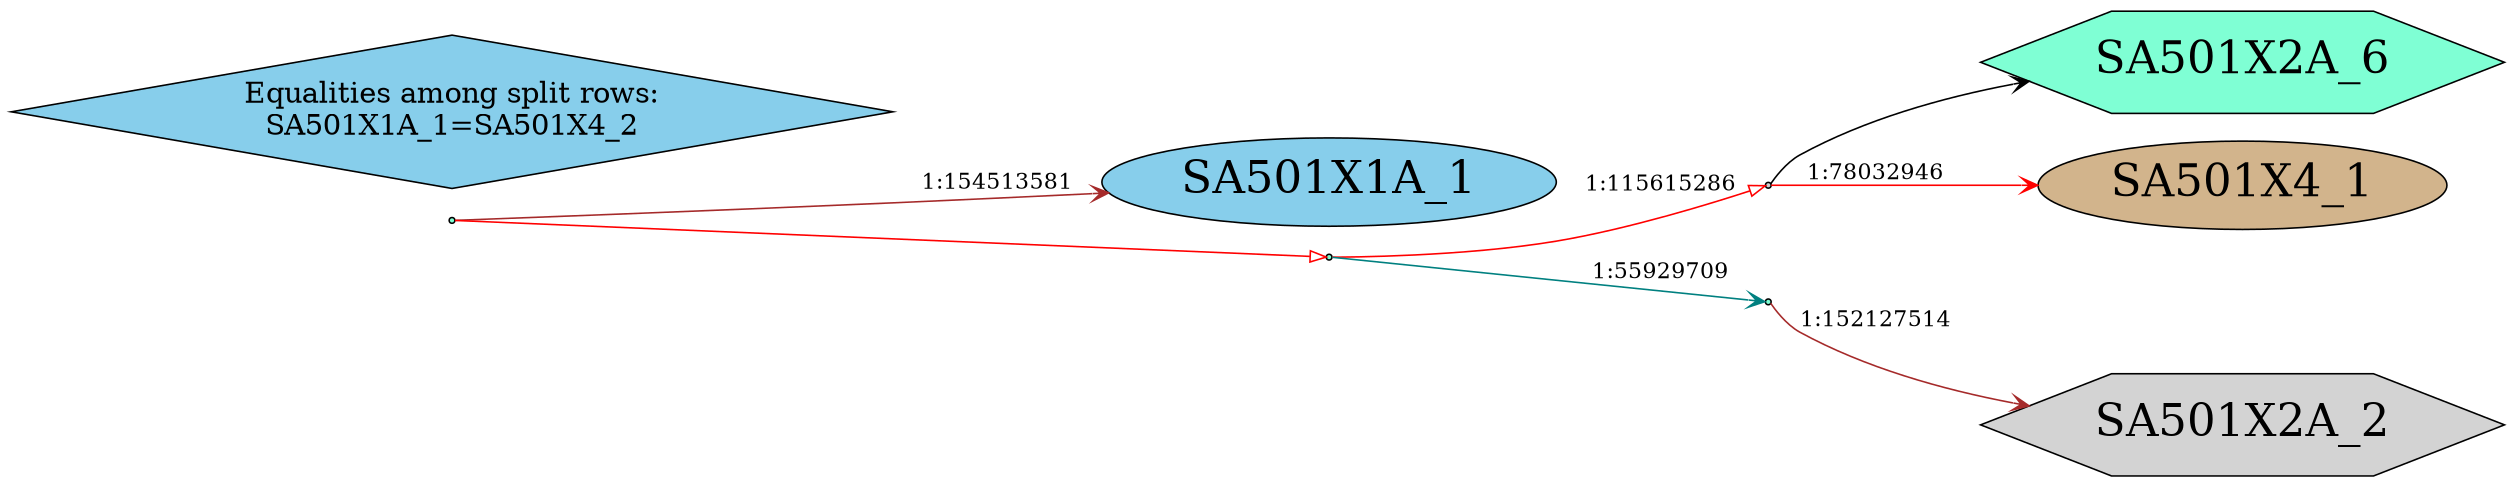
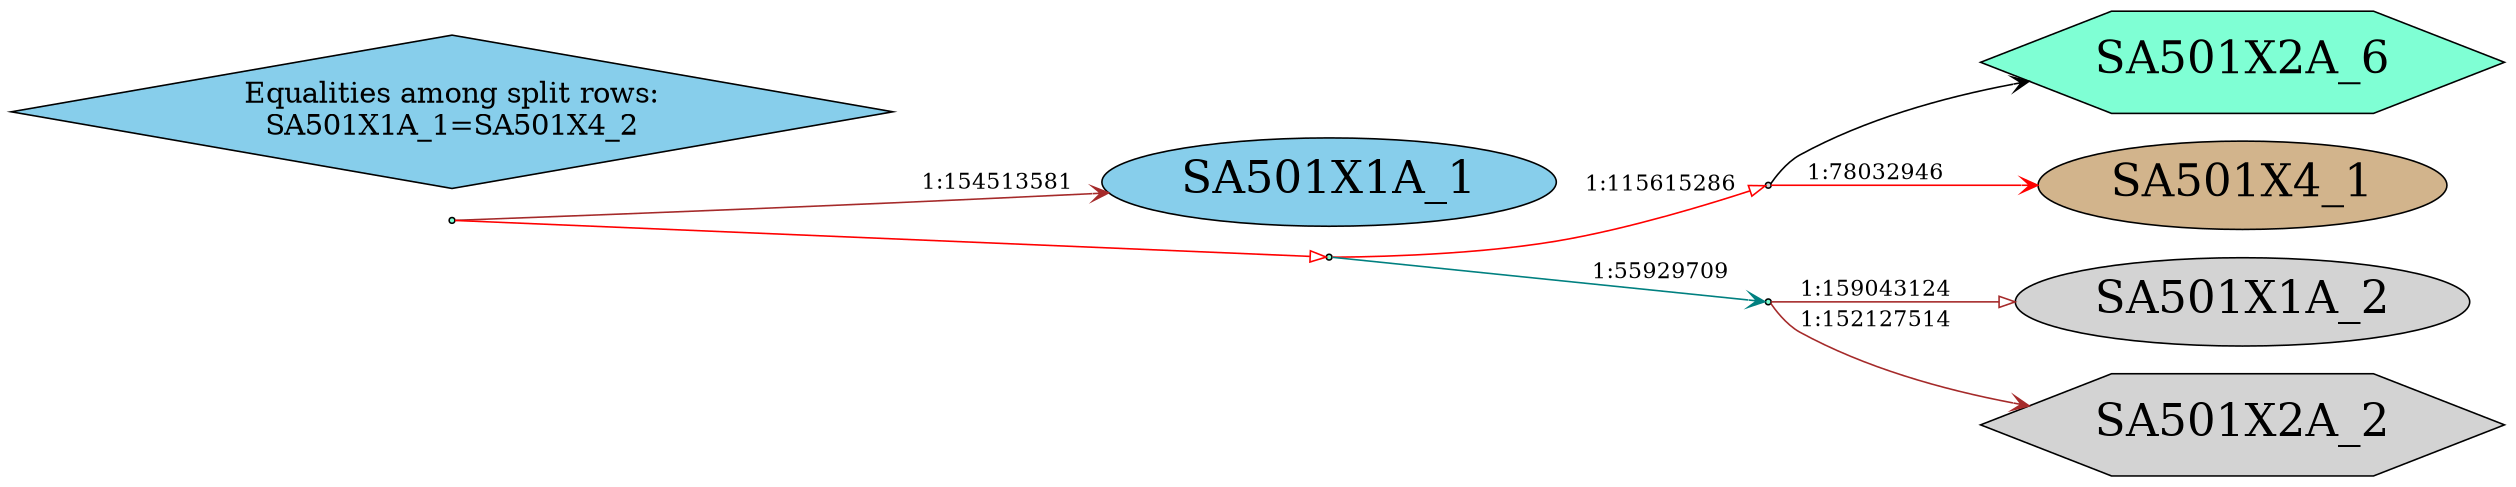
none -> (2242, 302)
